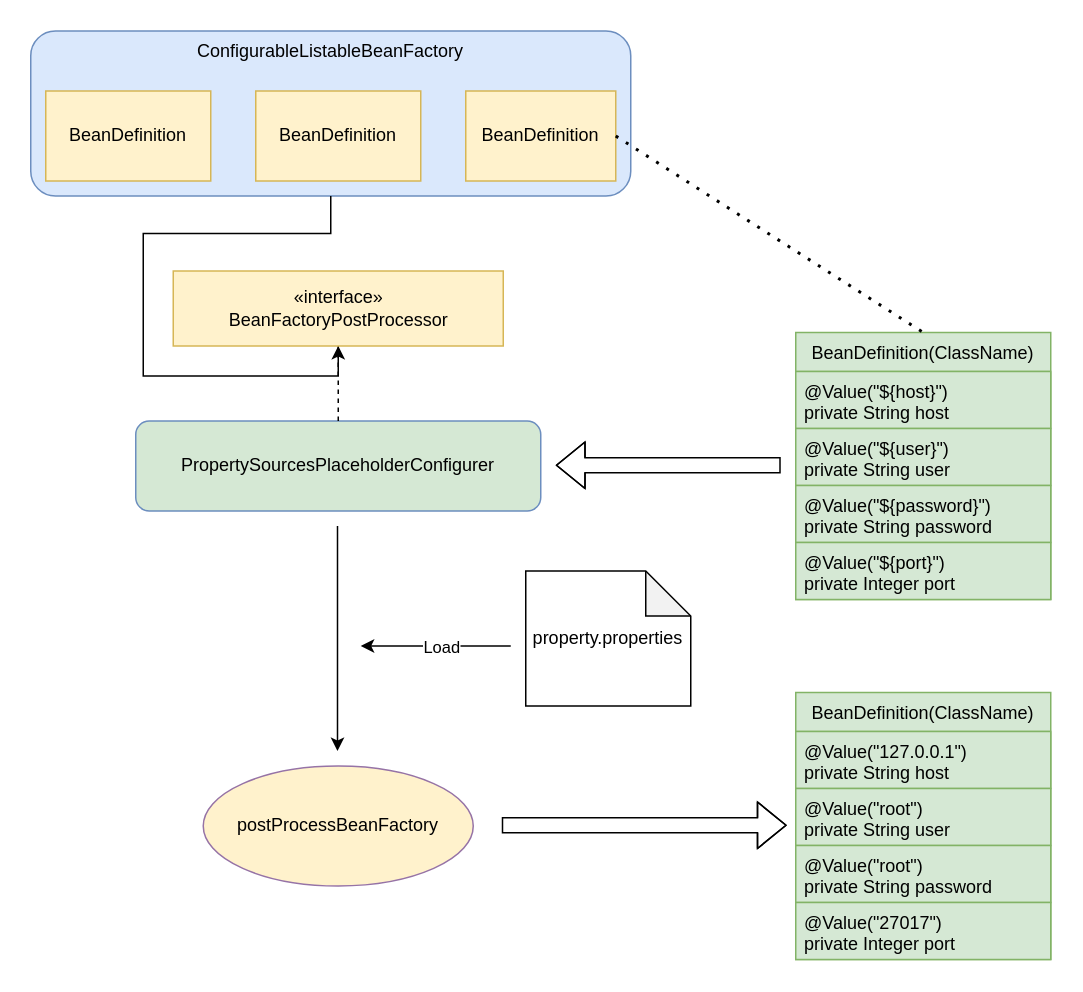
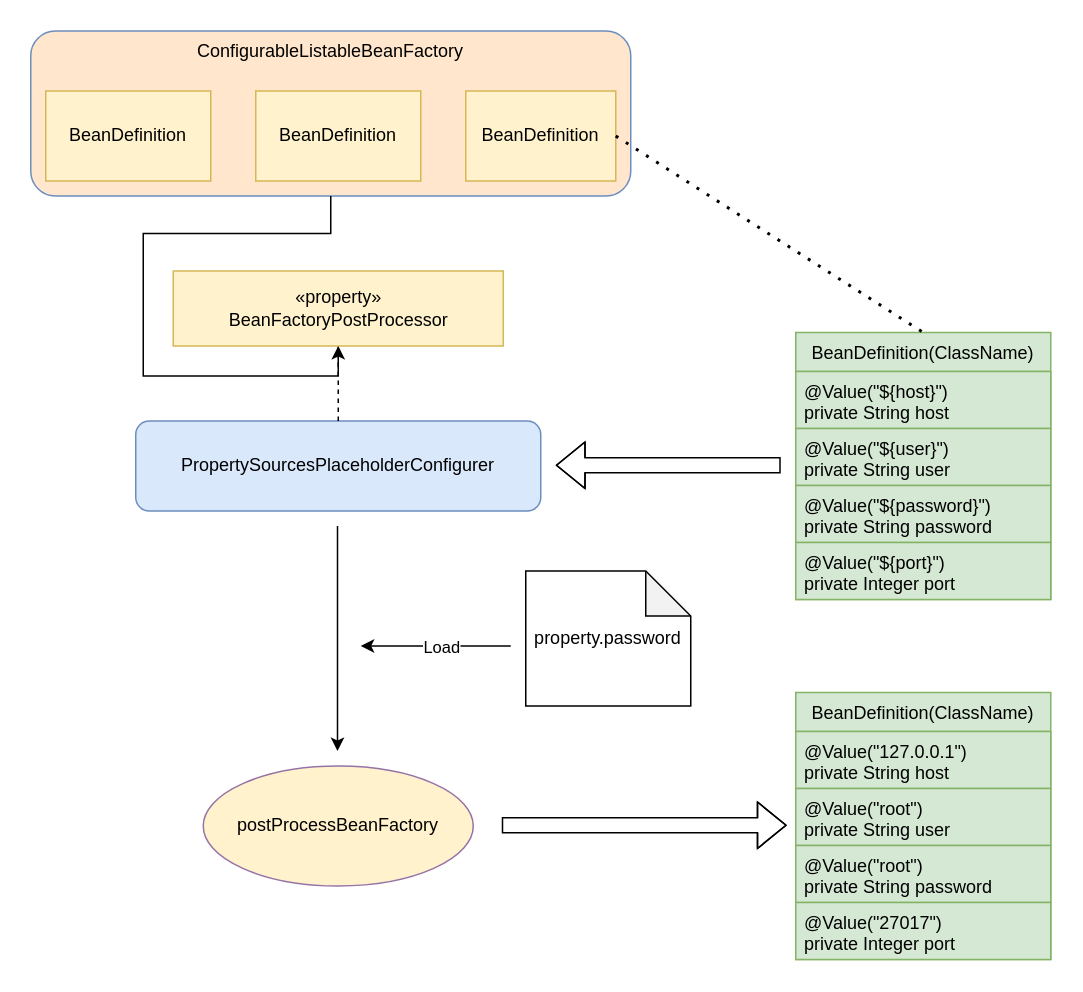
(331, 52) -> (331, 52)
(339, 308) -> (339, 308)
(338, 466) -> (338, 466)
(608, 638) -> (608, 638)
